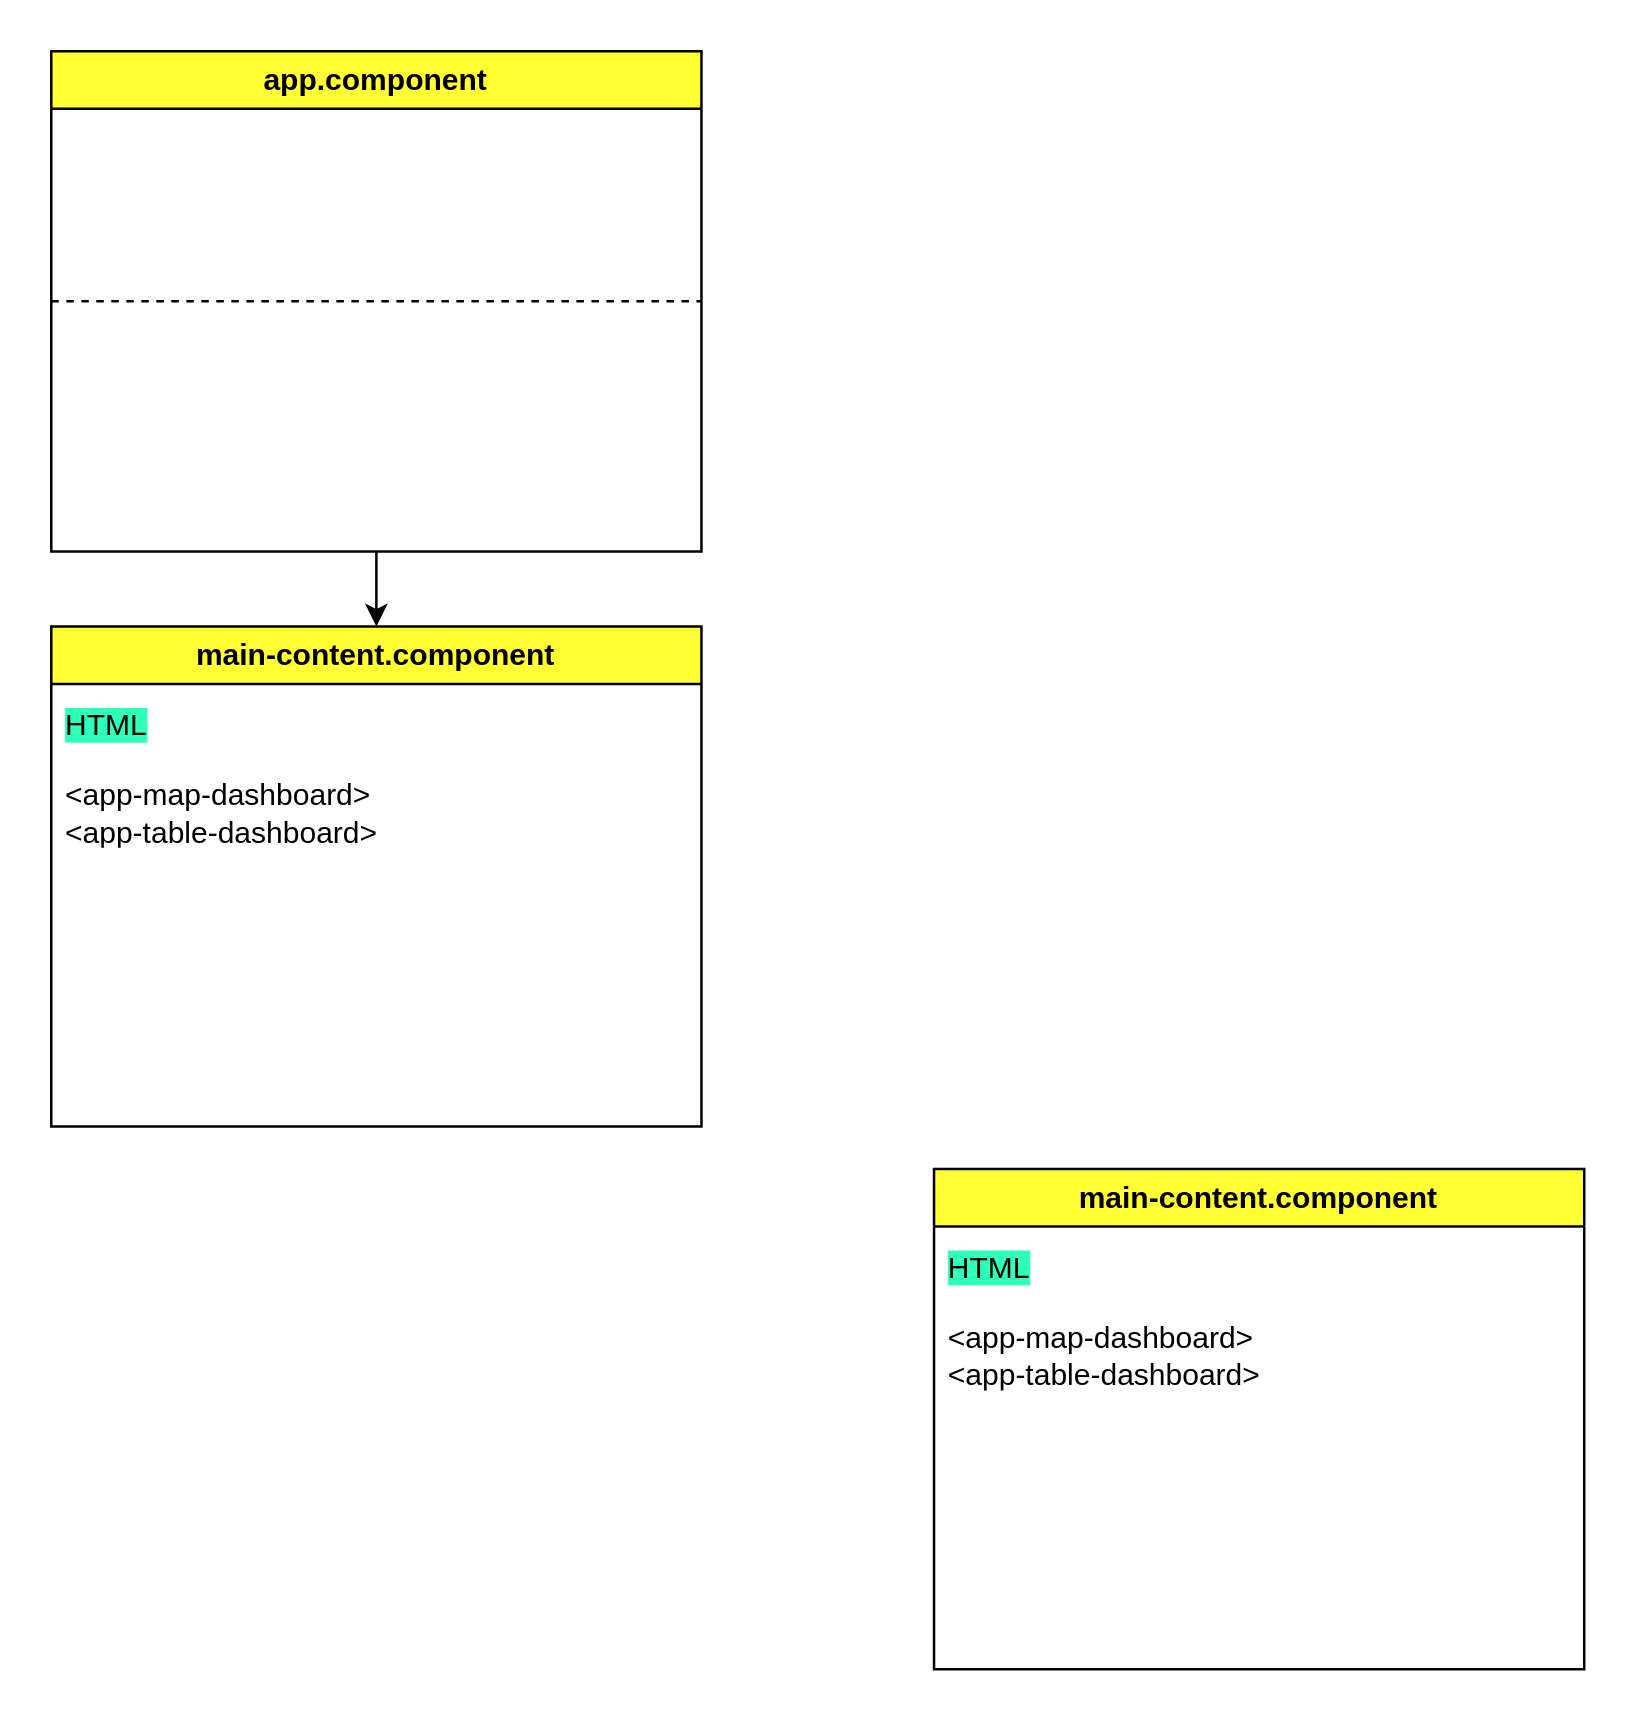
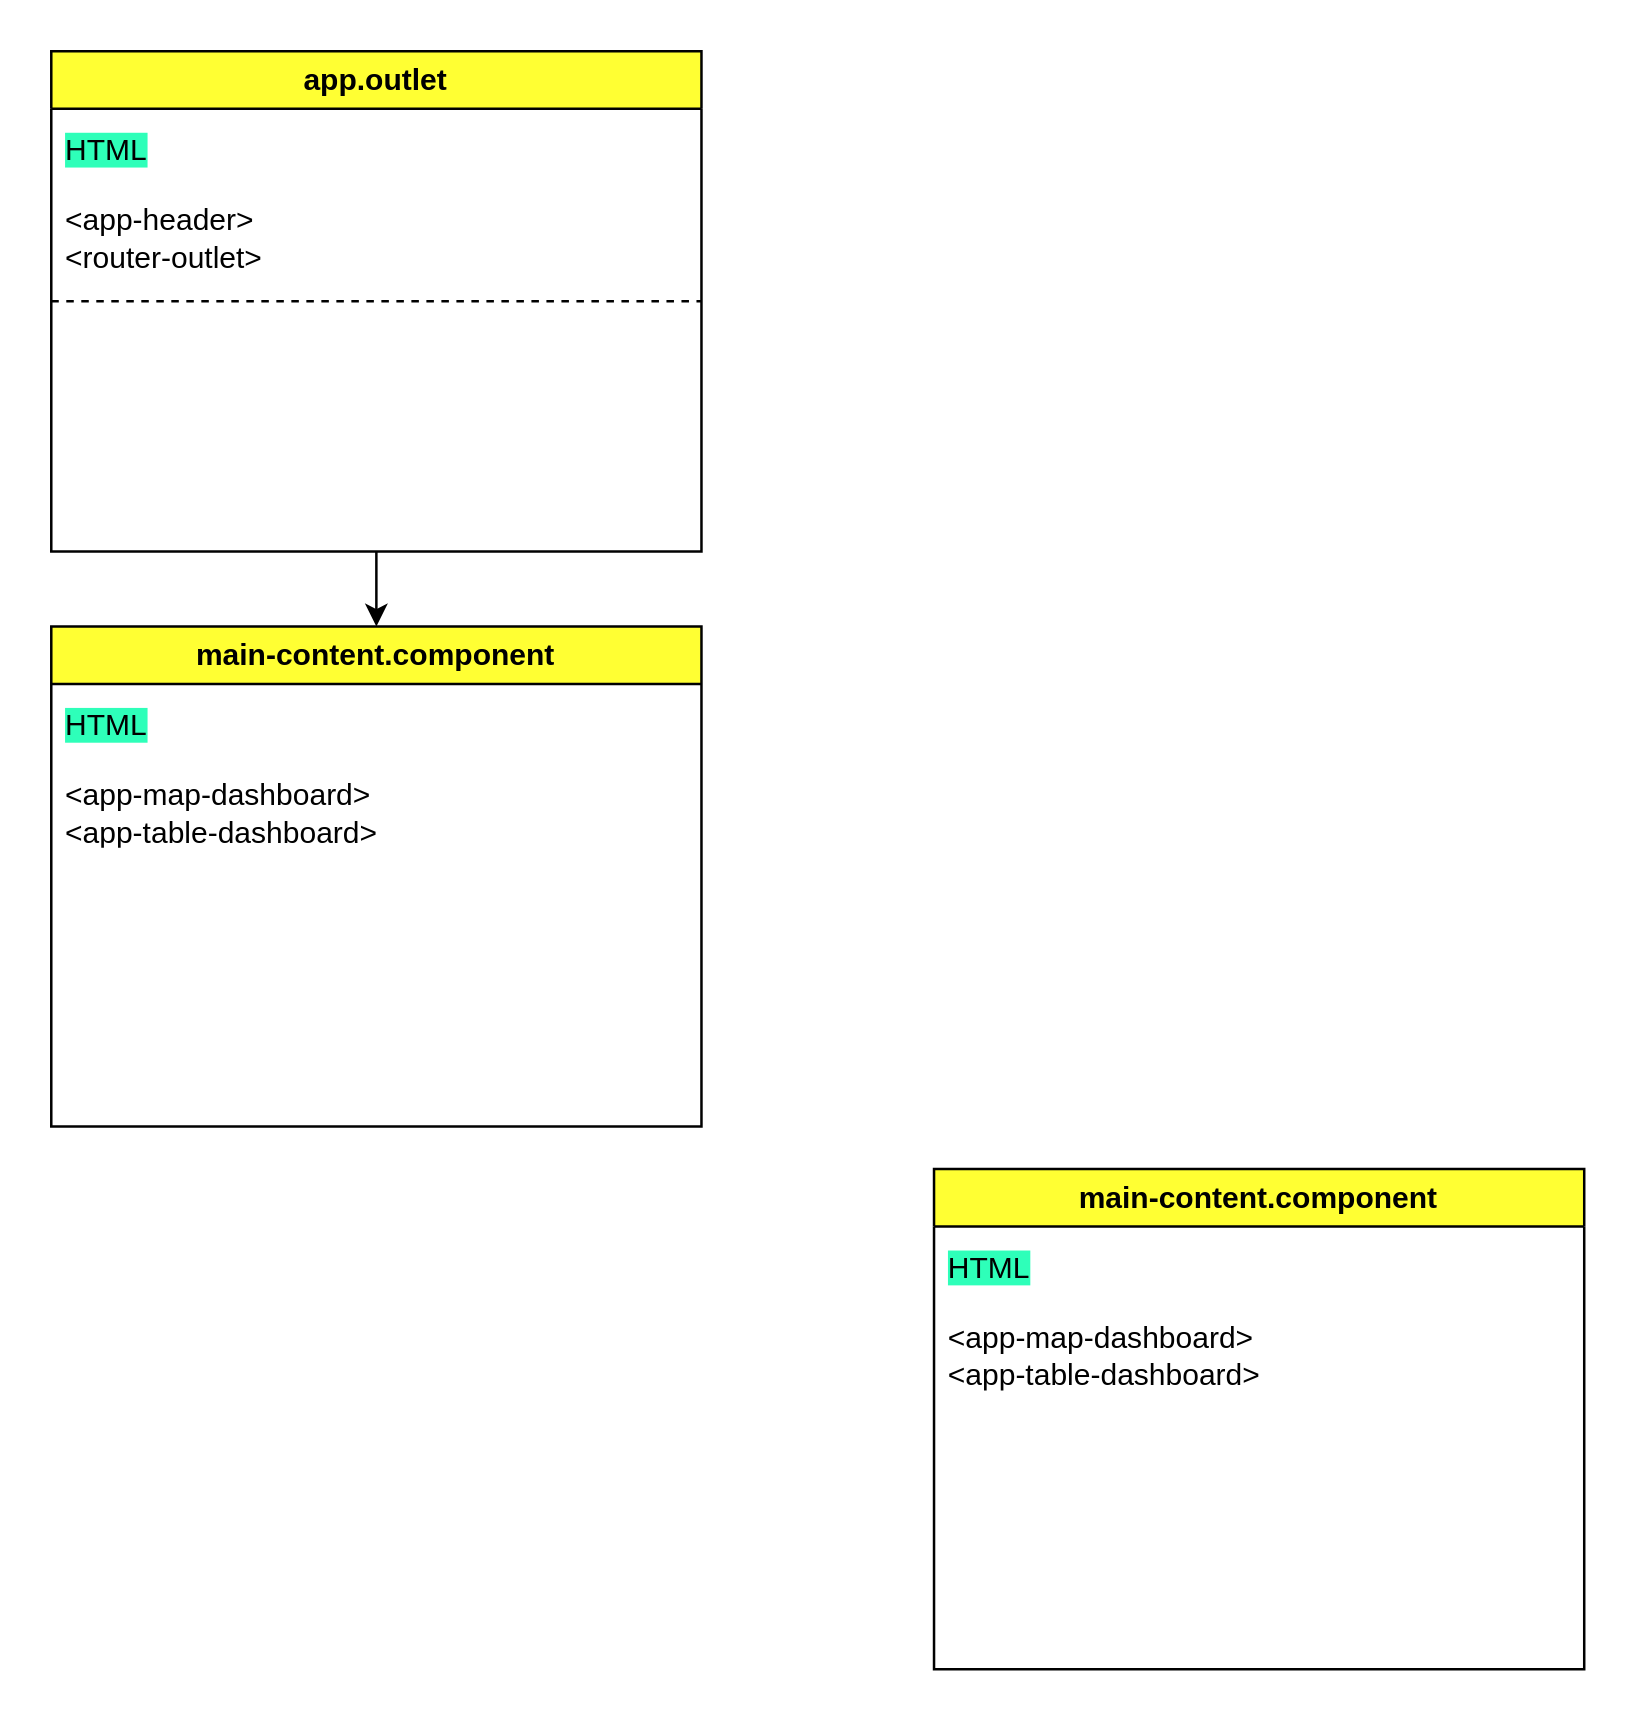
(376, 81) -> (376, 81)
none -> (376, 201)
